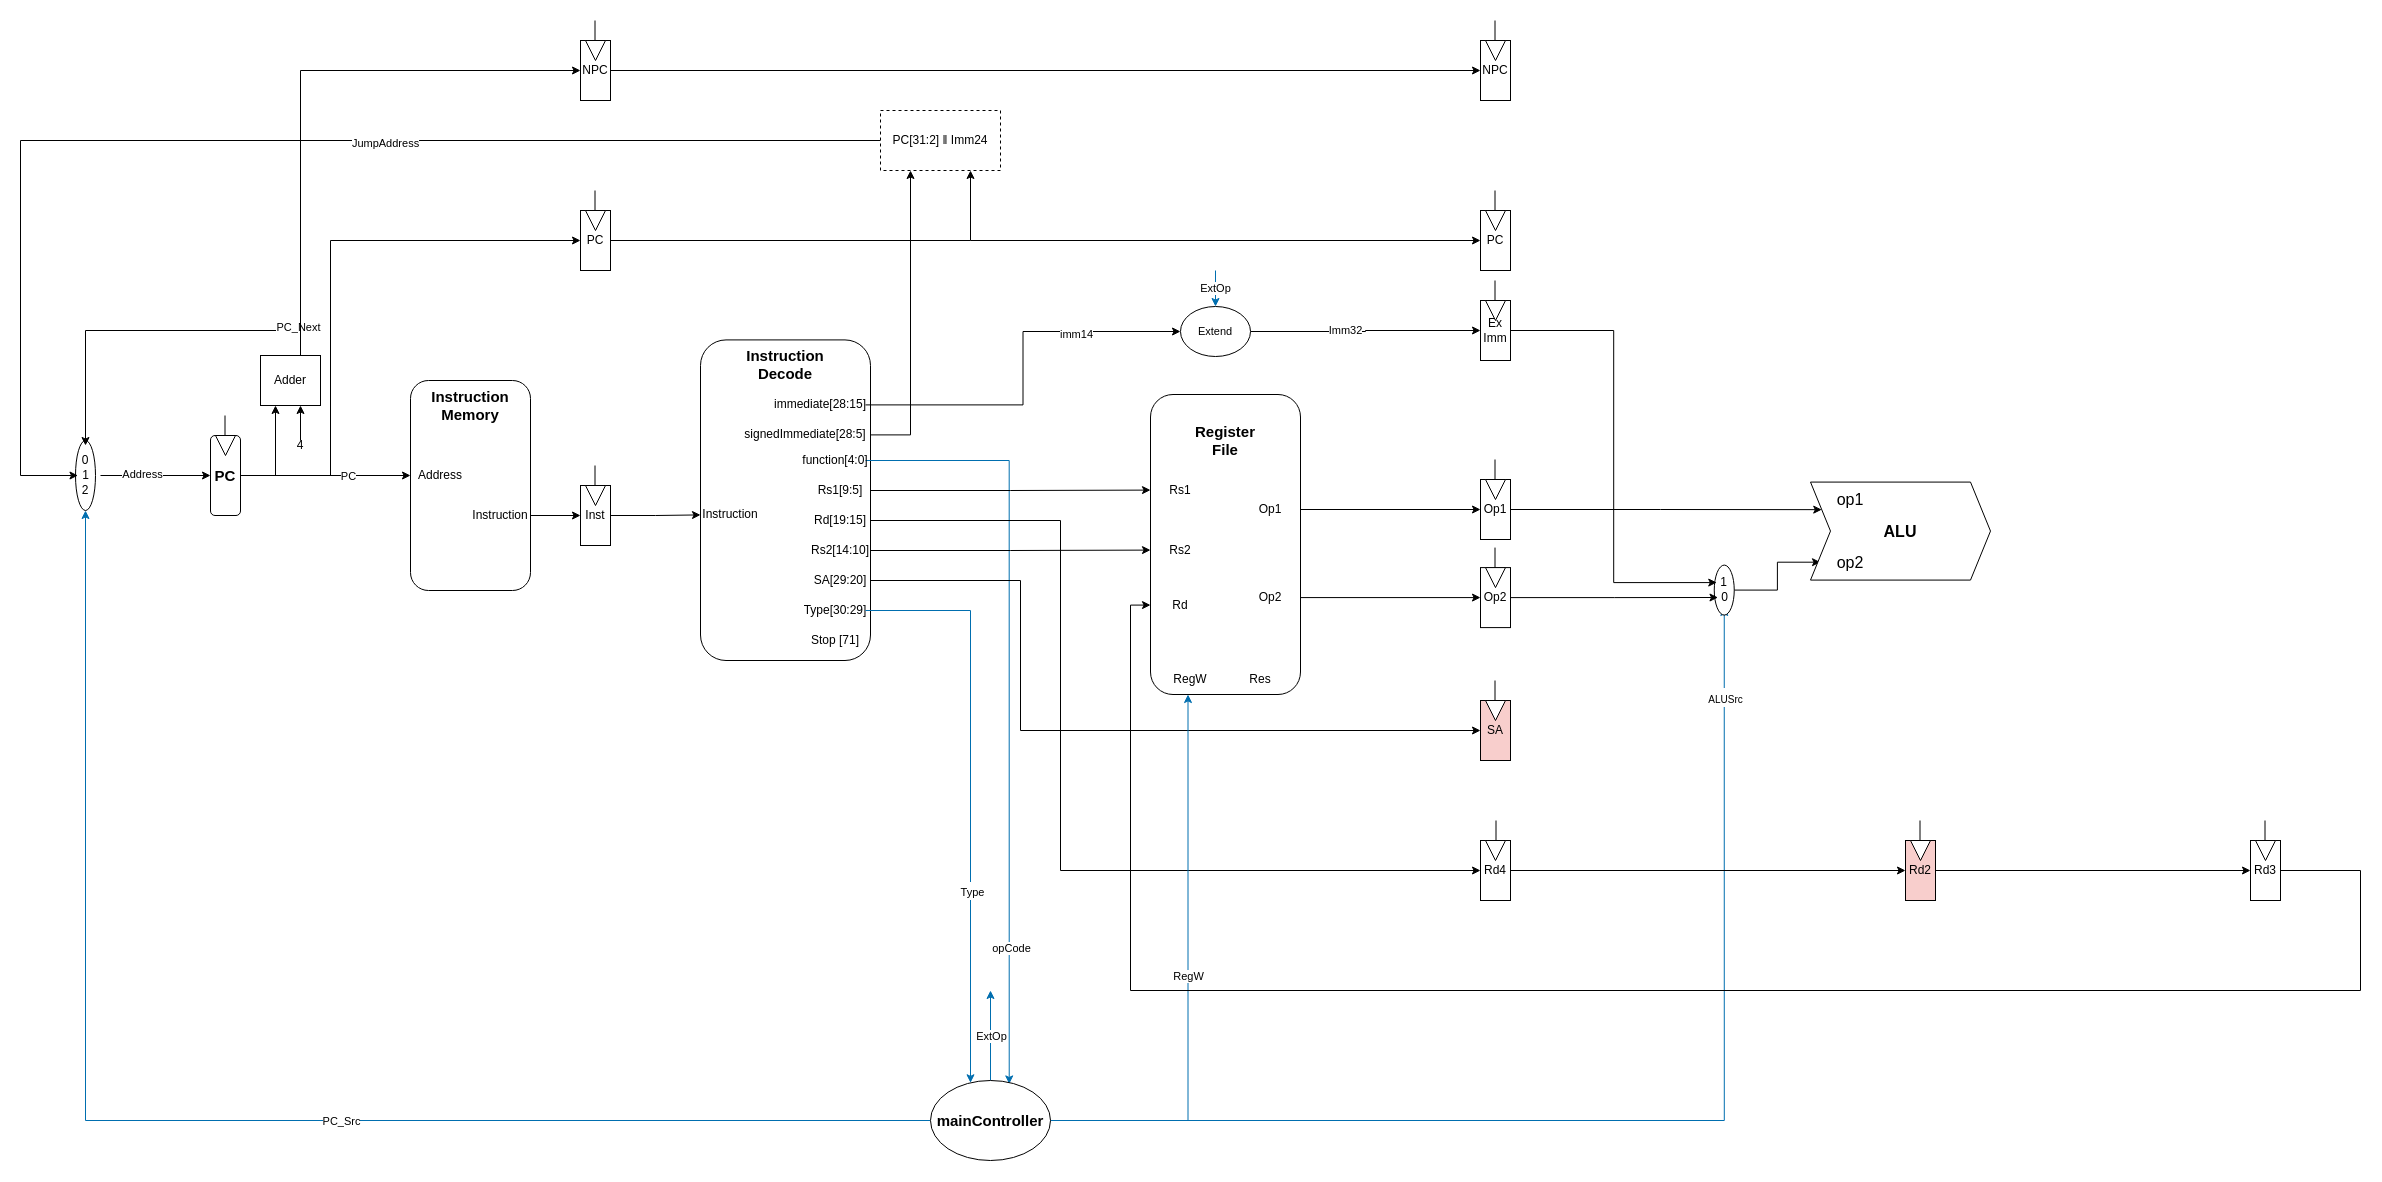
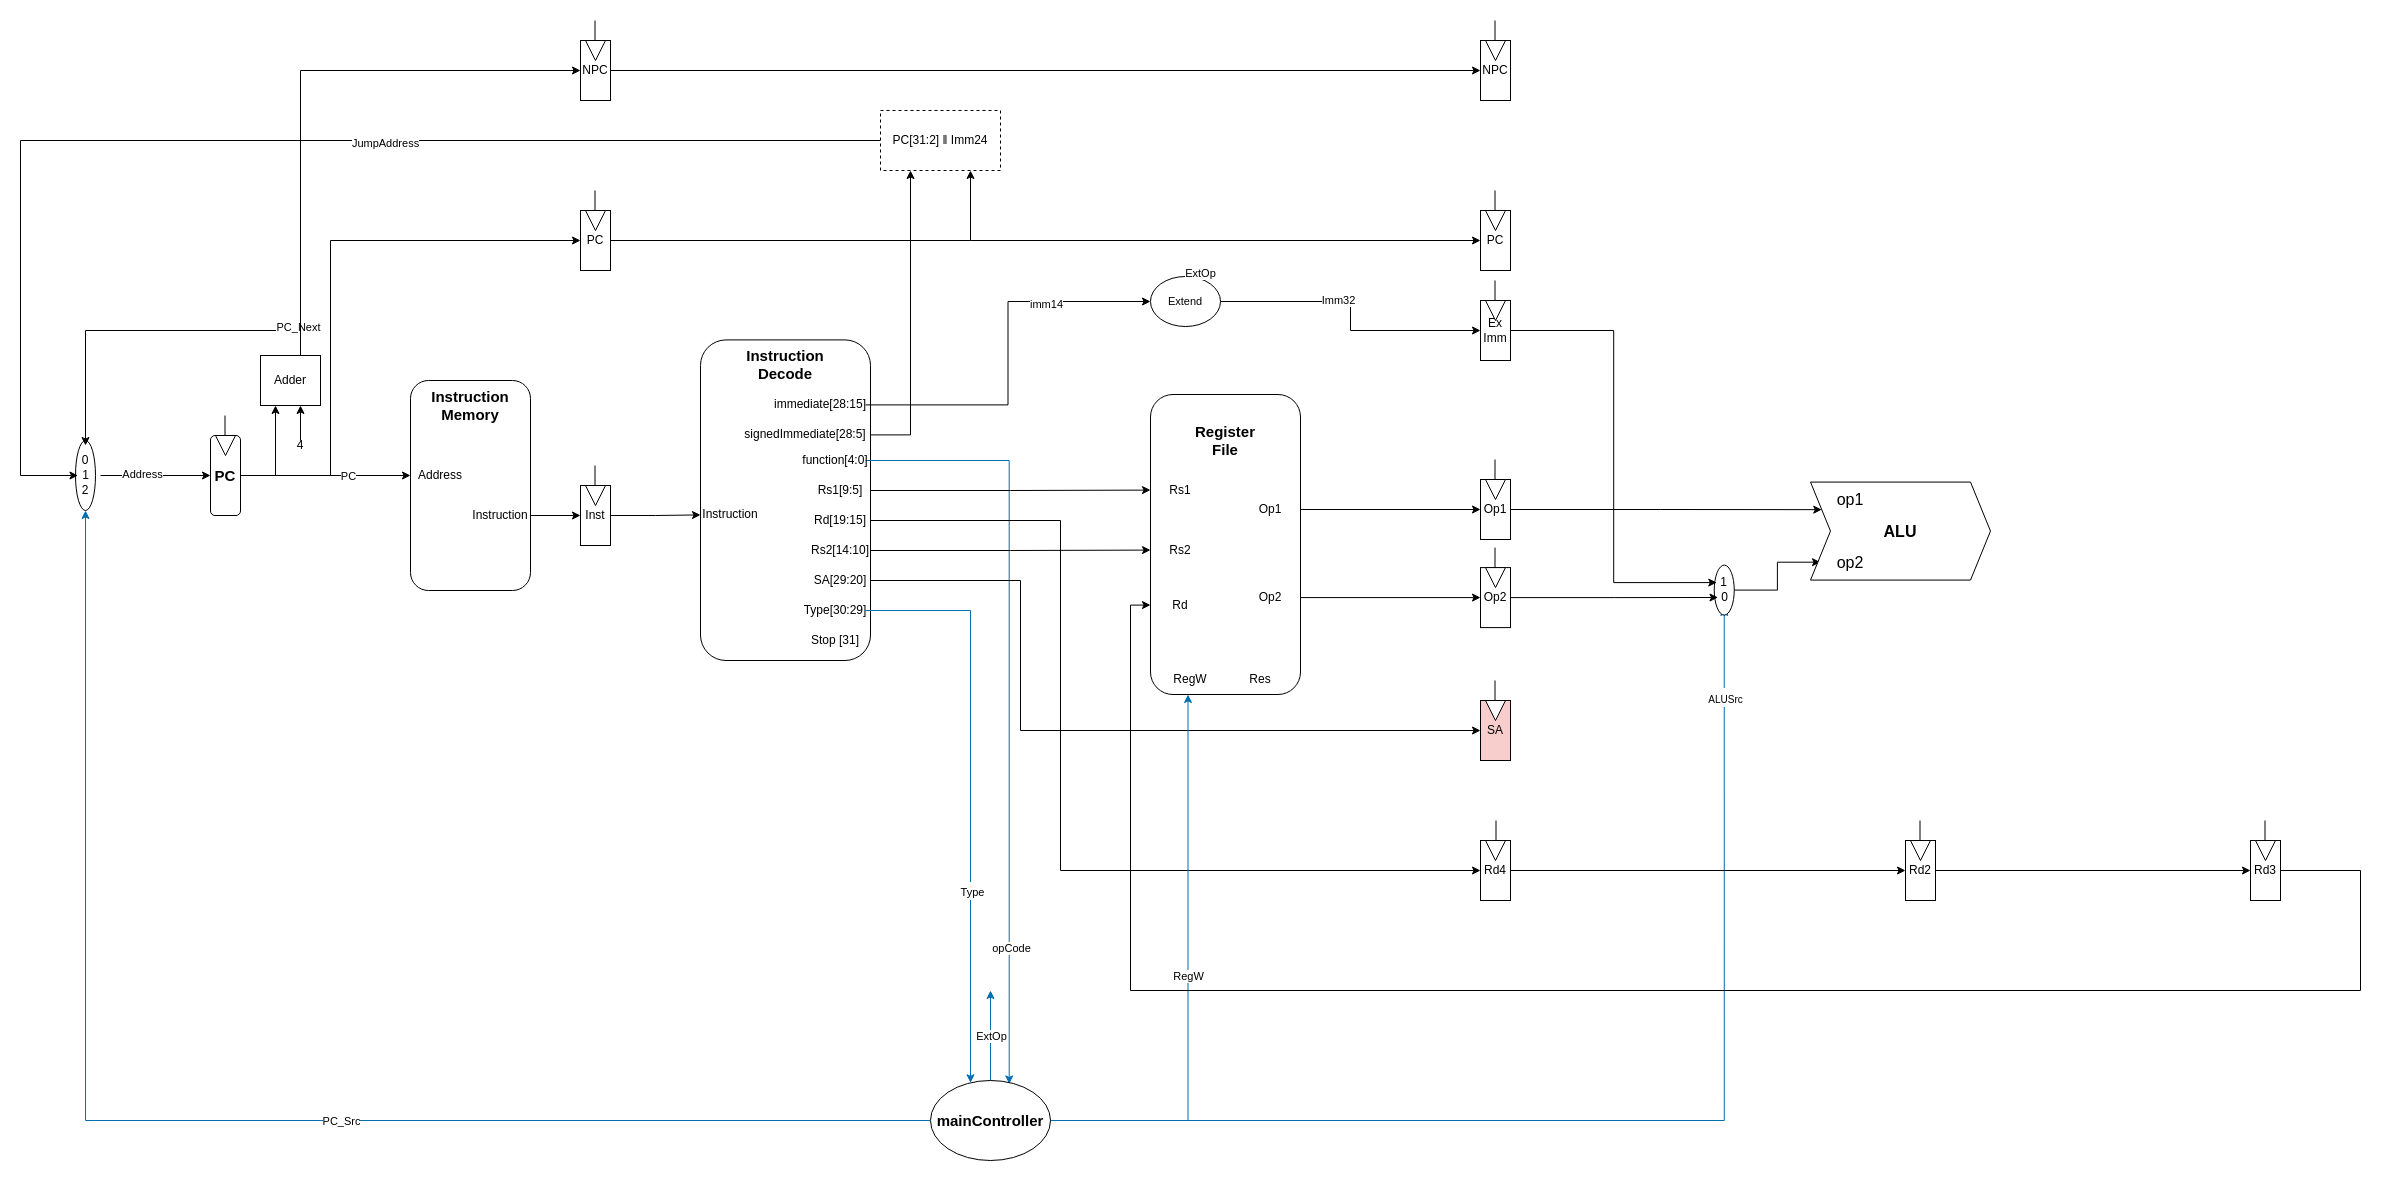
(1216, 332) -> (1186, 302)
(836, 641) -> (836, 641)
(1921, 871) -> (1921, 871)
